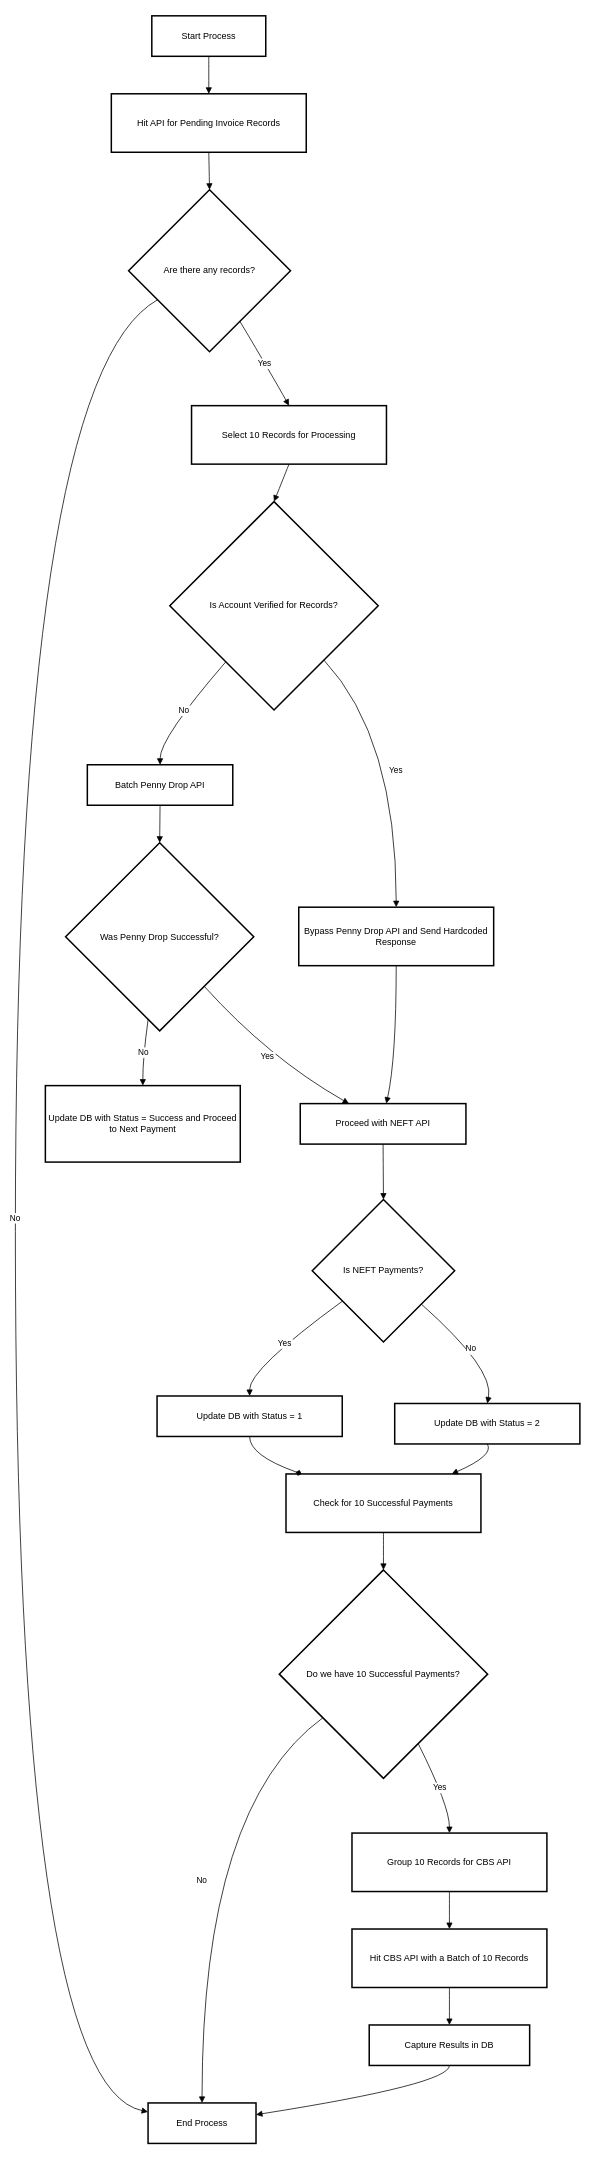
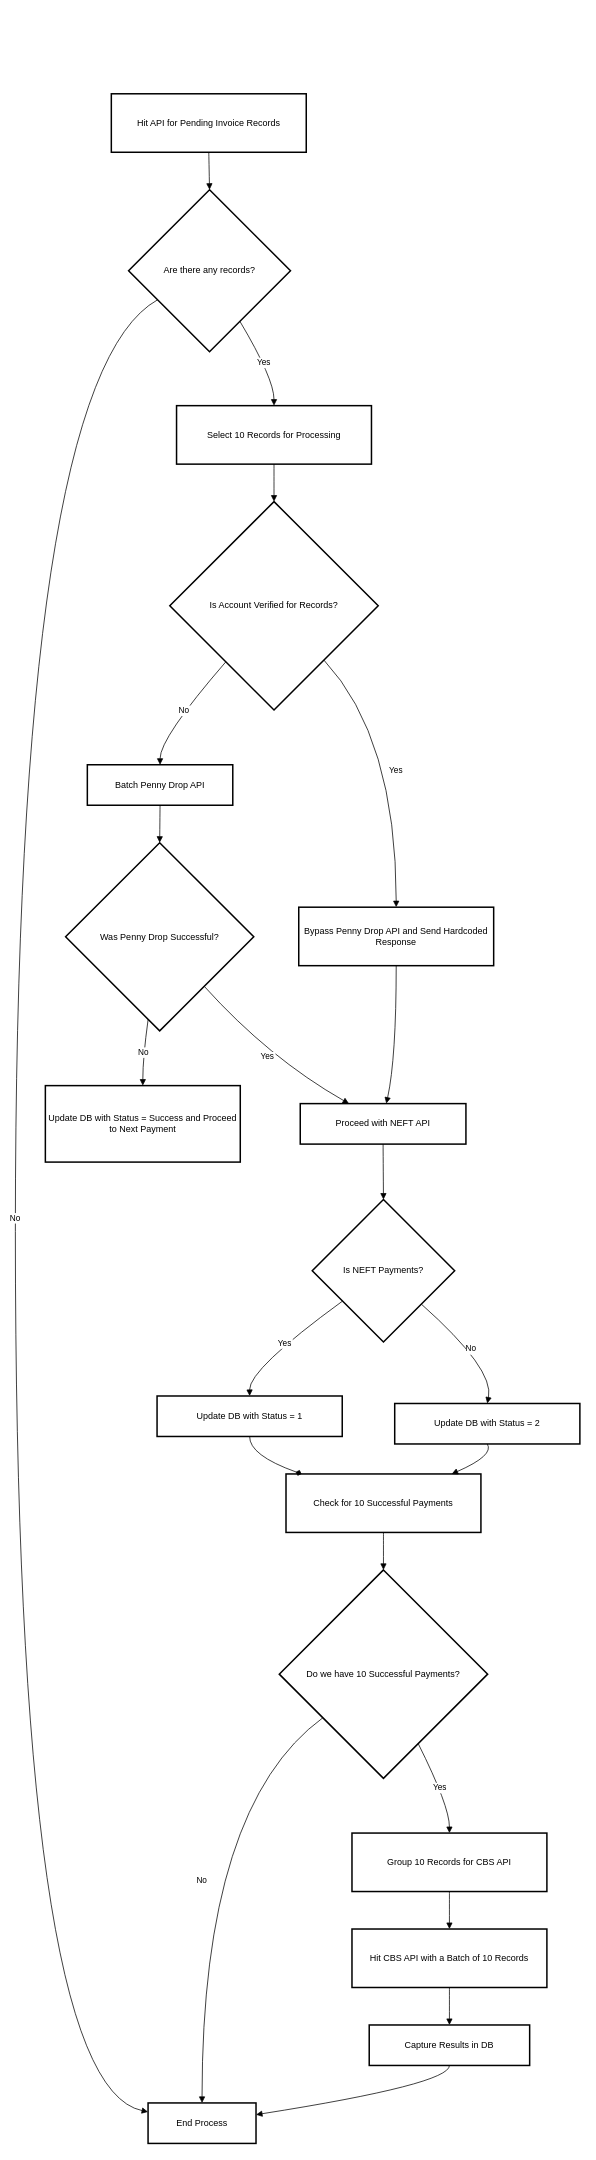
(209, 36) -> none
(209, 71) -> none
(289, 435) -> (274, 435)
